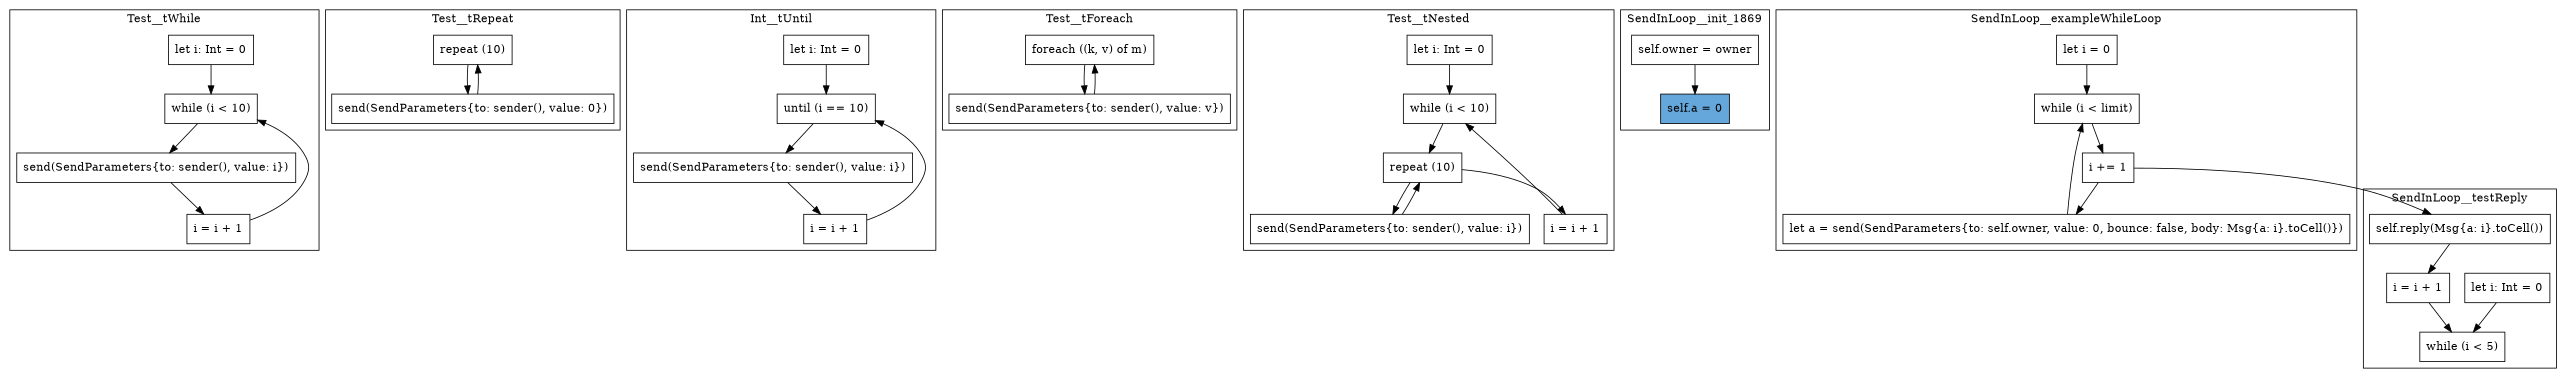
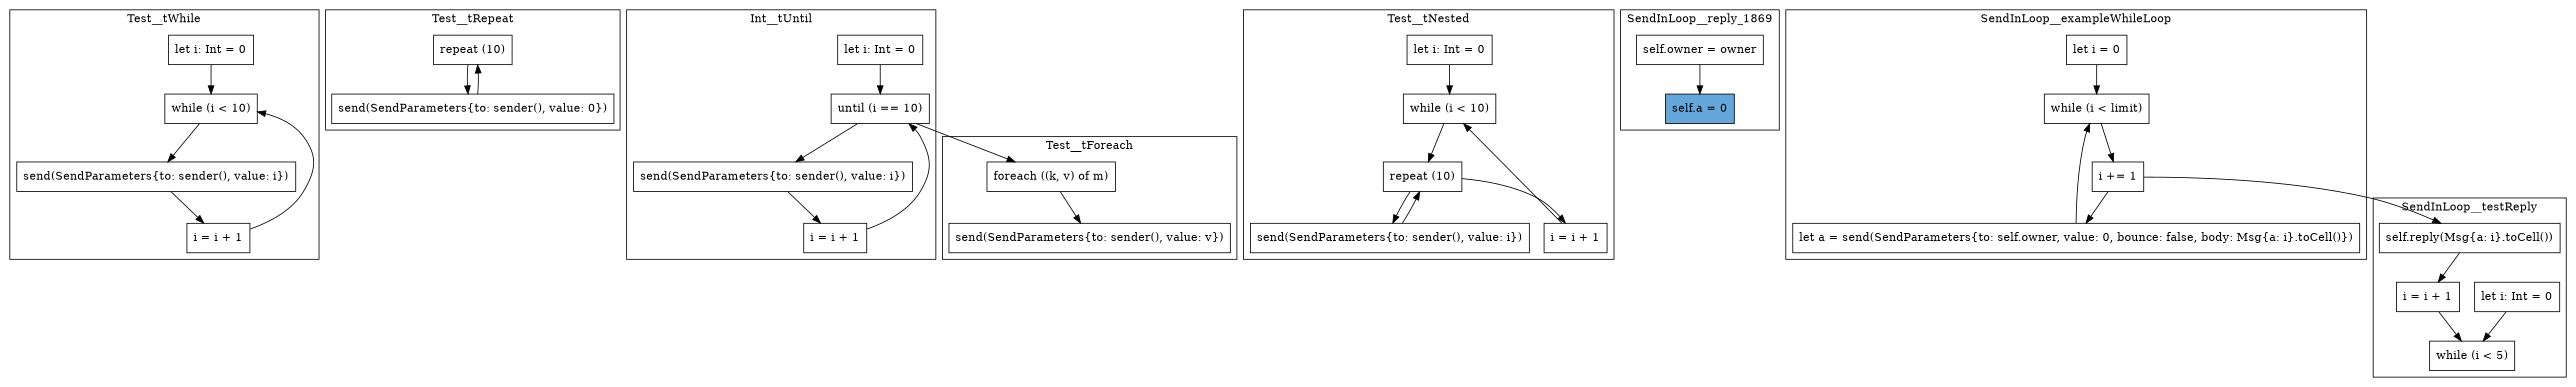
(1695, 19) -> (1700, 19)
(1095, 84) -> (964, 142)
